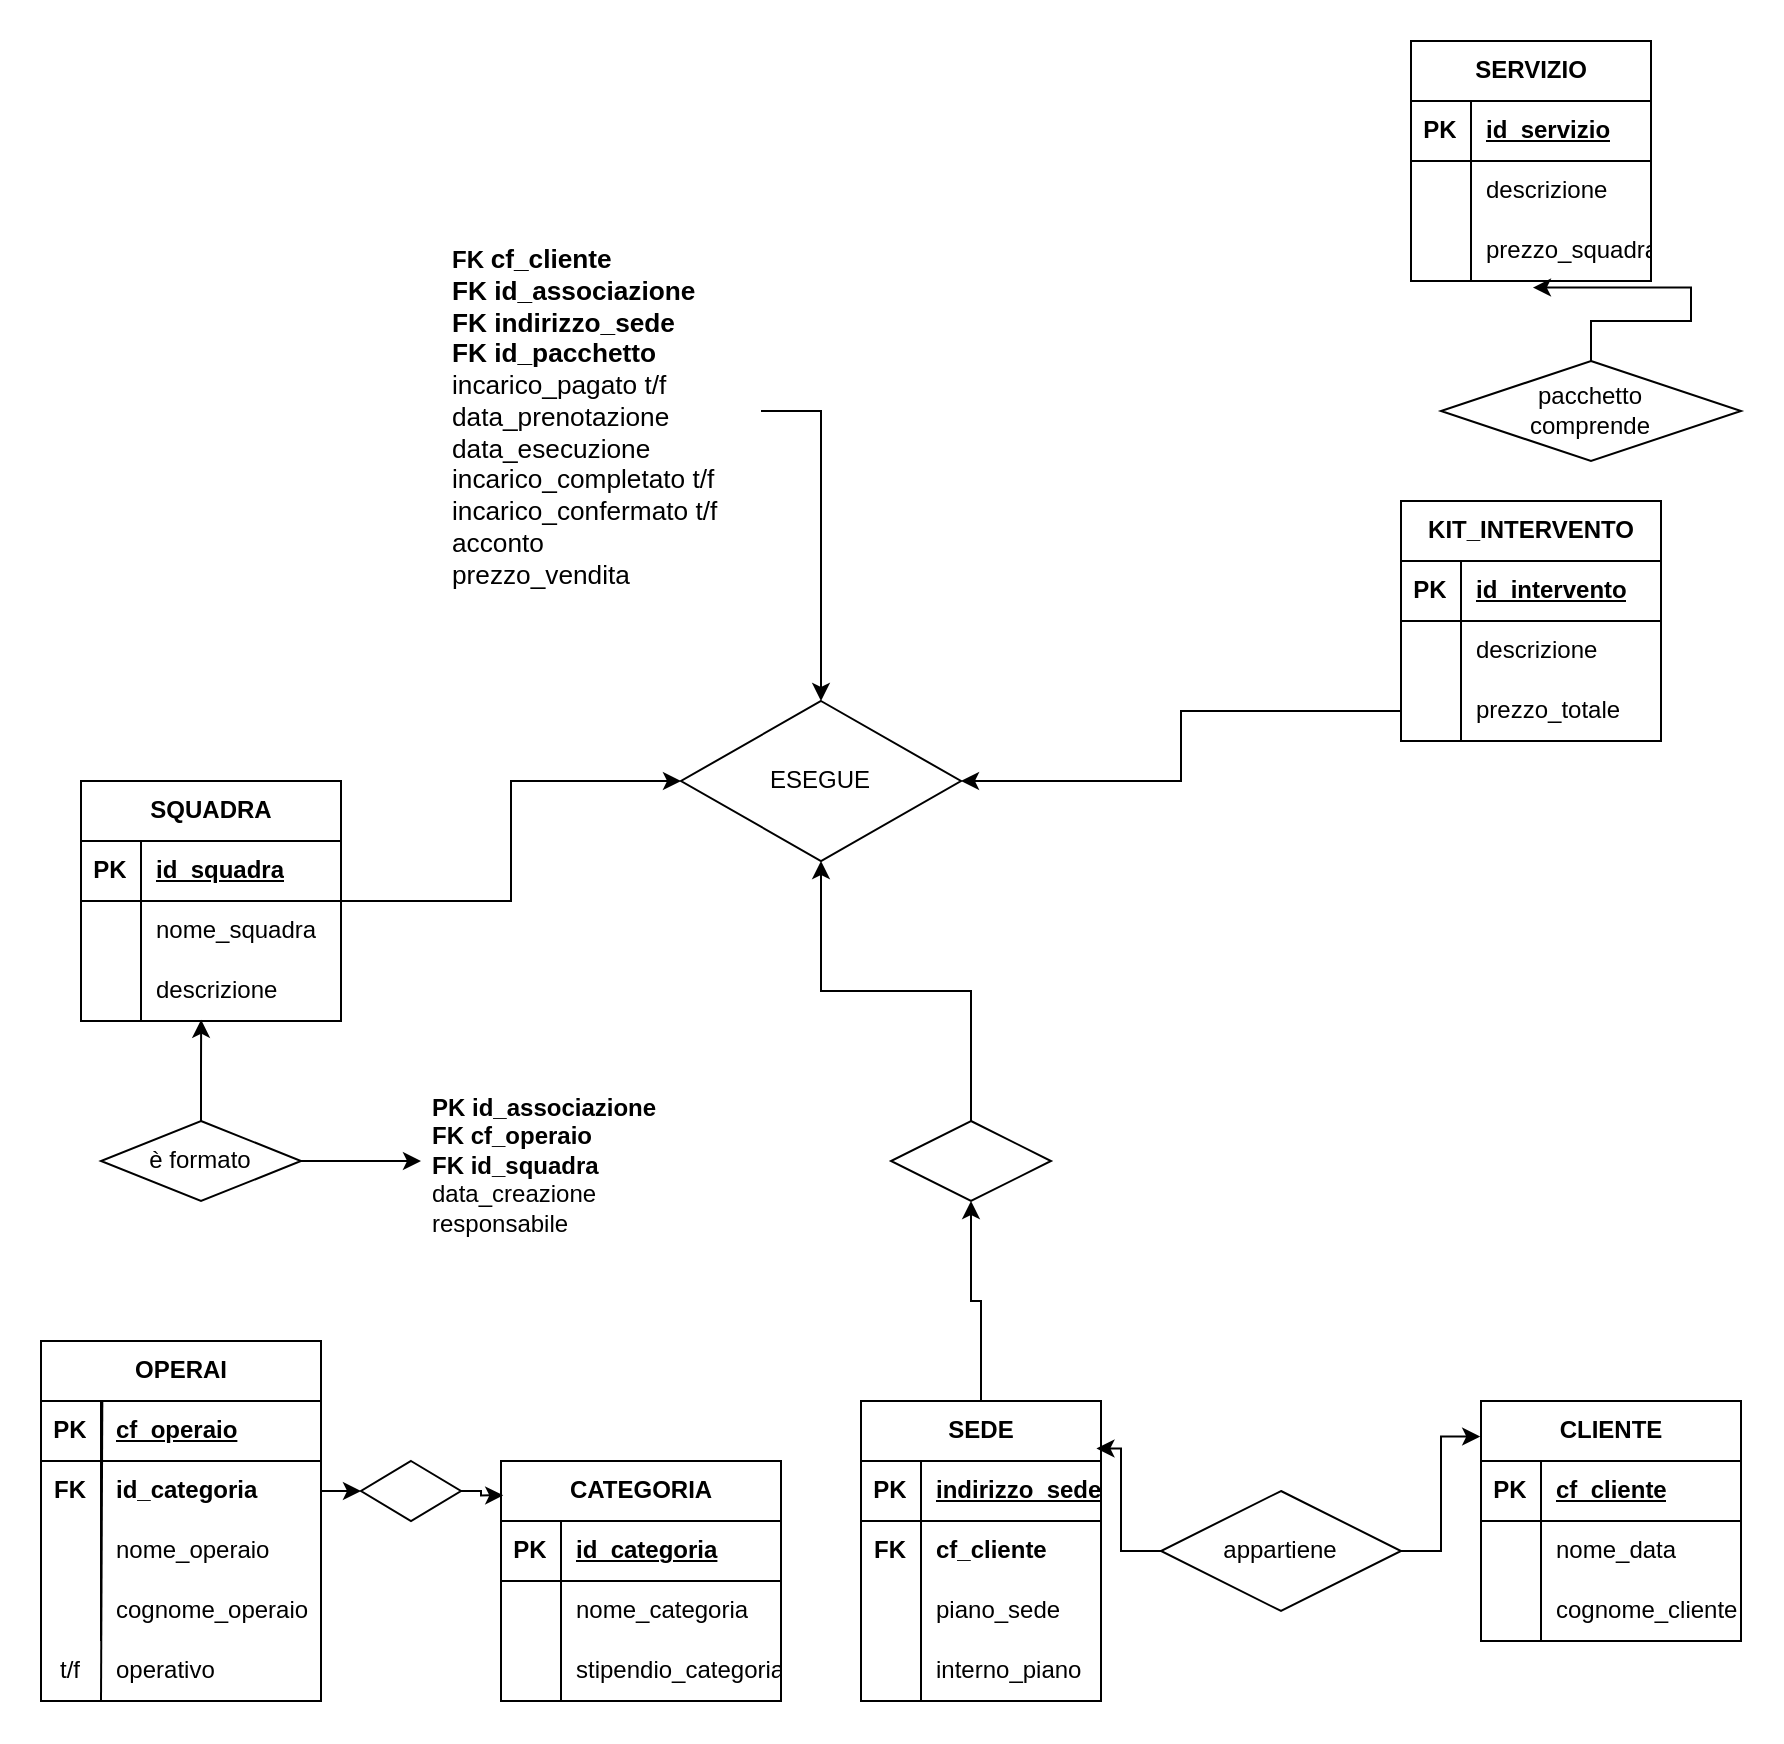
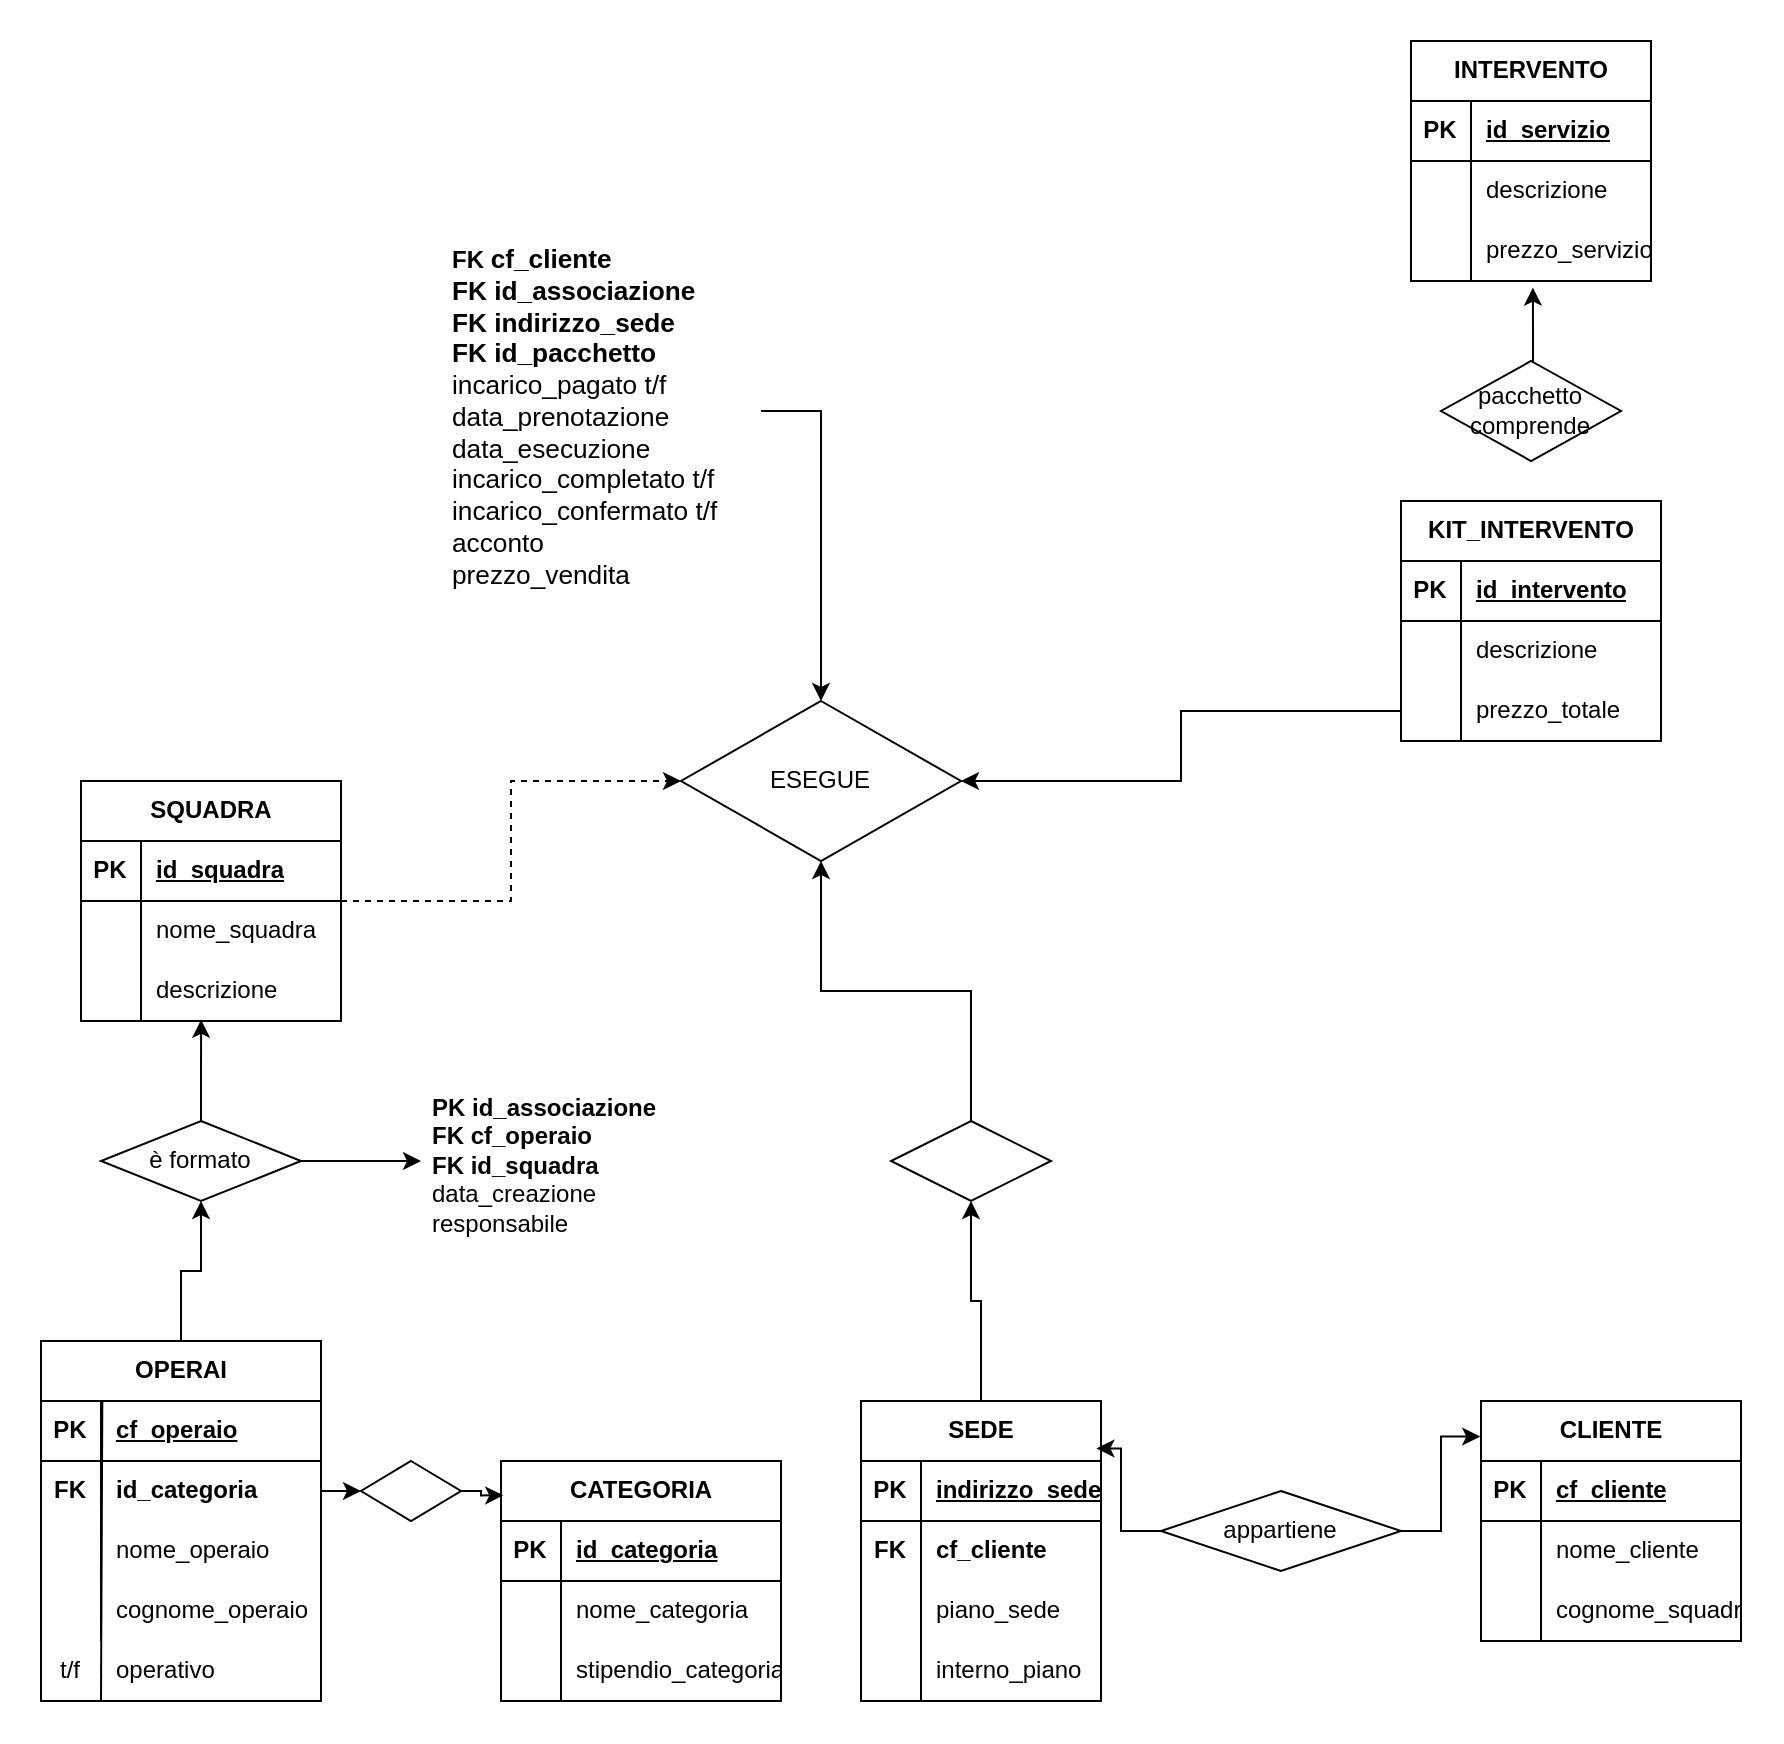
(1532, 71) -> (1532, 71)
(1569, 251) -> (1569, 251)
(1591, 411) -> (1531, 411)
(511, 847) -> (511, 847)
none -> (184, 1271)
(1281, 1551) -> (1281, 1531)
(1617, 1551) -> (1631, 1551)
(1649, 1611) -> (1649, 1611)
